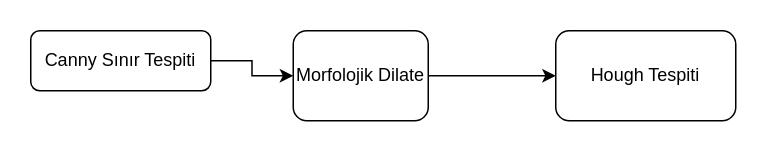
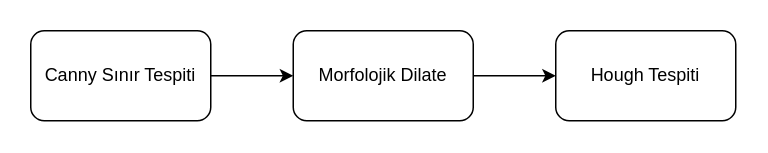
(121, 61) -> (121, 76)
(361, 76) -> (383, 76)
